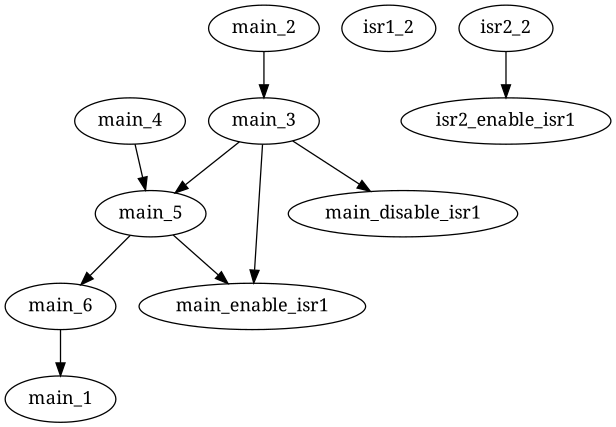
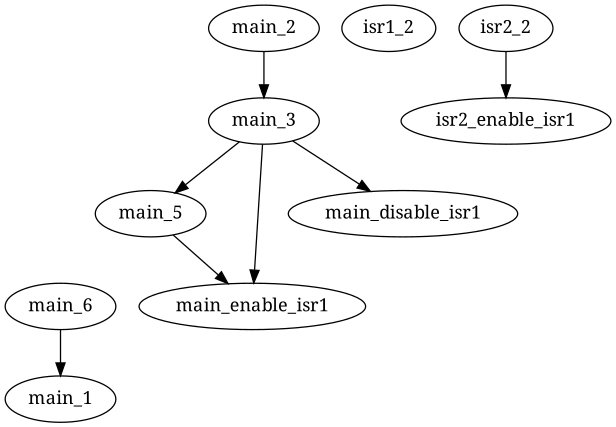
(130, 121) -> none
(110, 256) -> none
